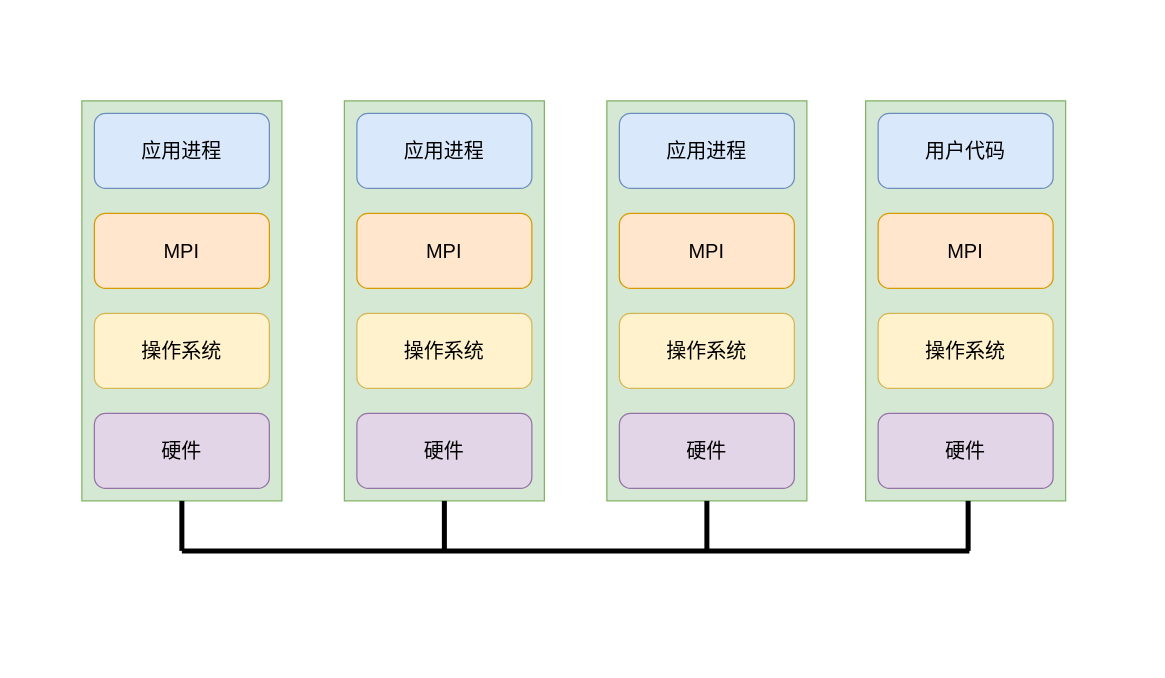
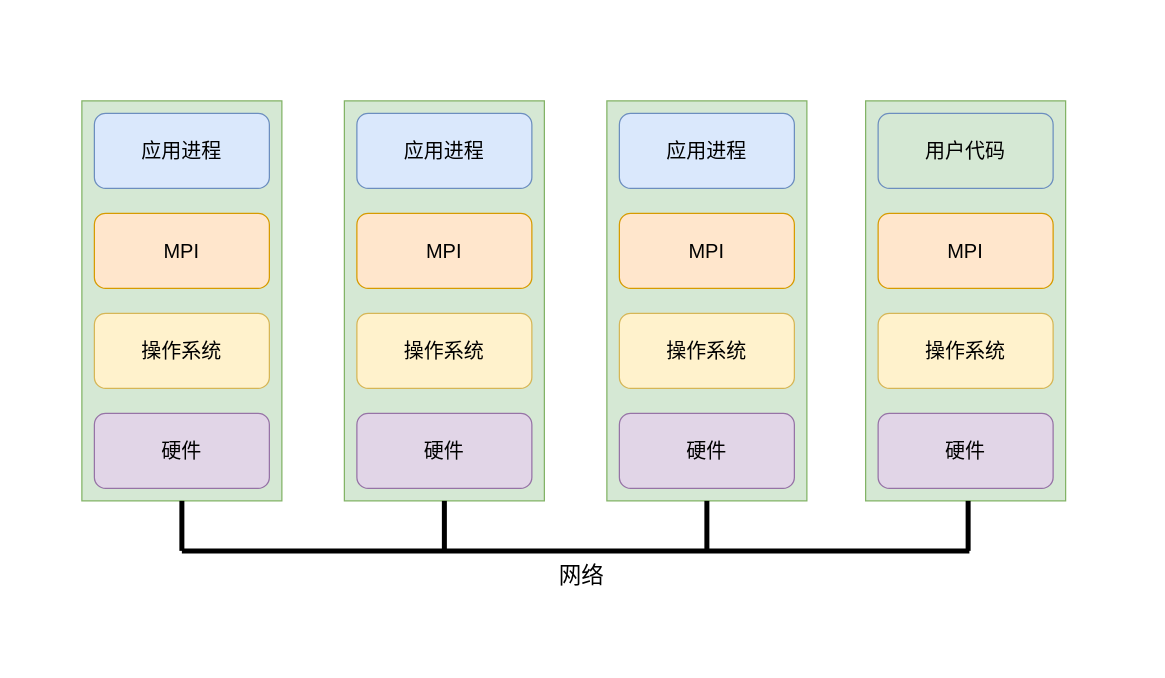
(966, 151) -> (966, 151)
none -> (582, 576)
